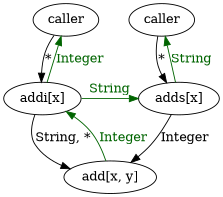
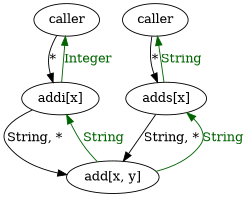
(105, 99) -> (193, 153)
(123, 138) -> (104, 138)
(185, 138) -> (171, 138)
